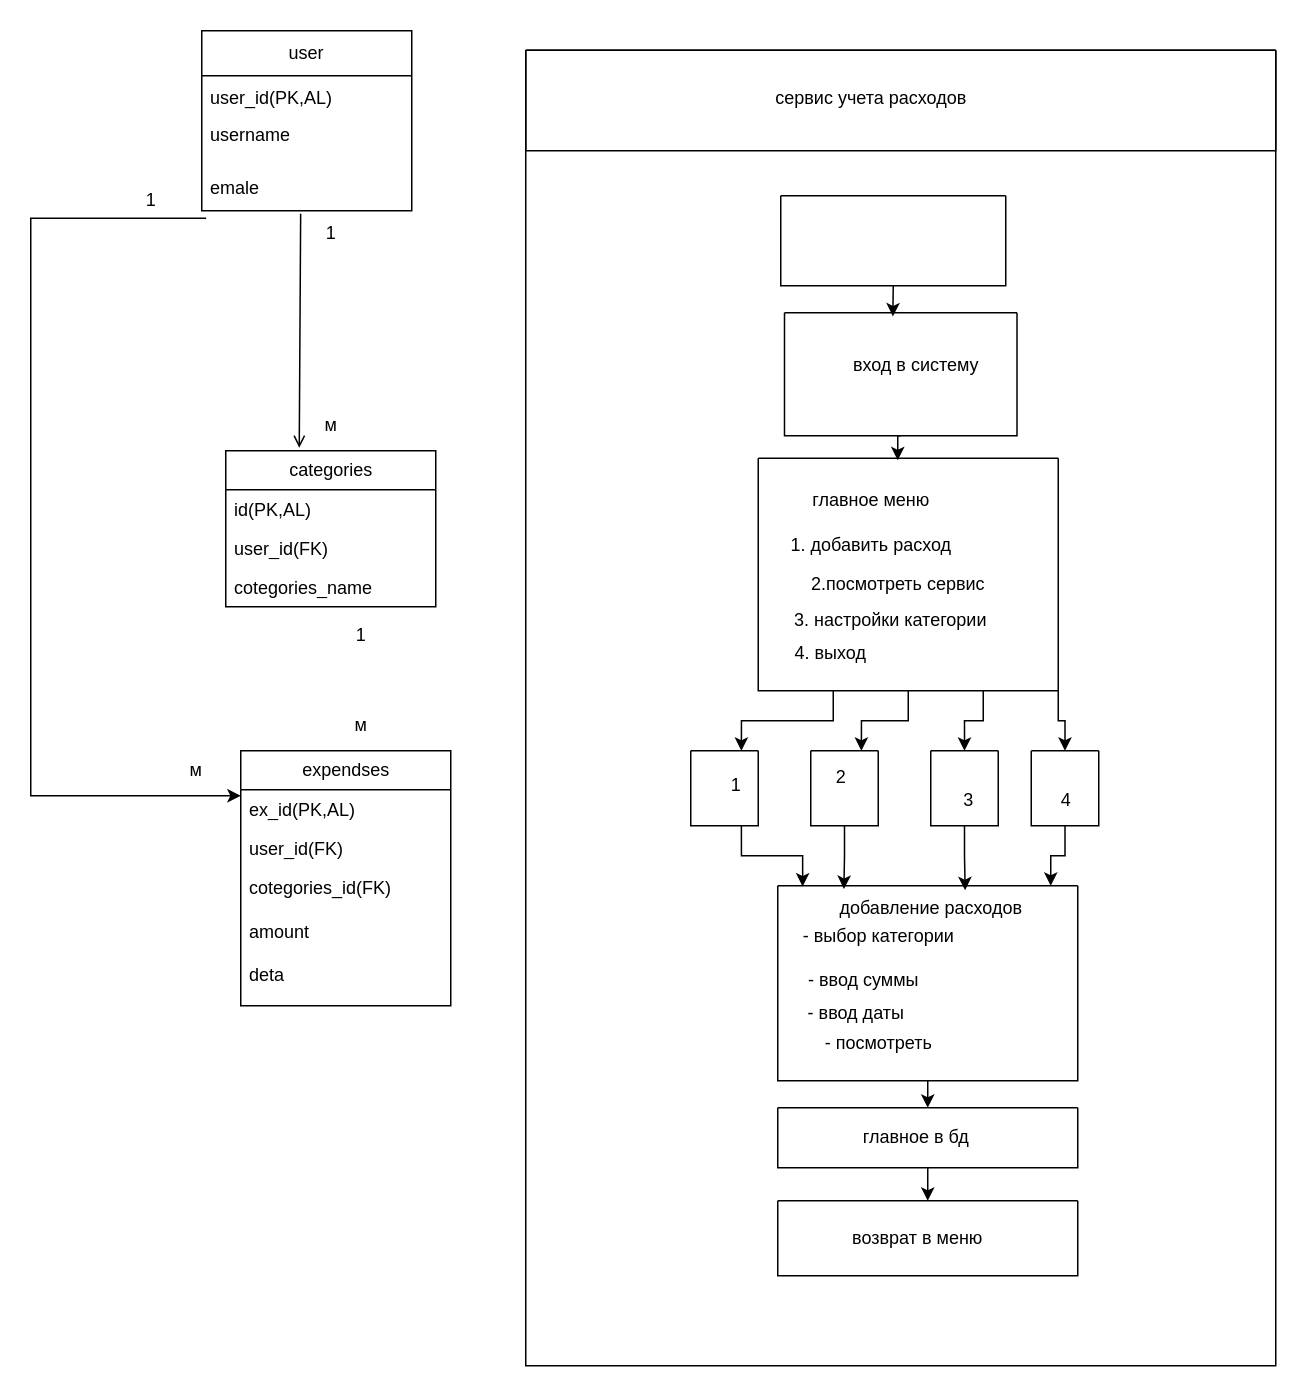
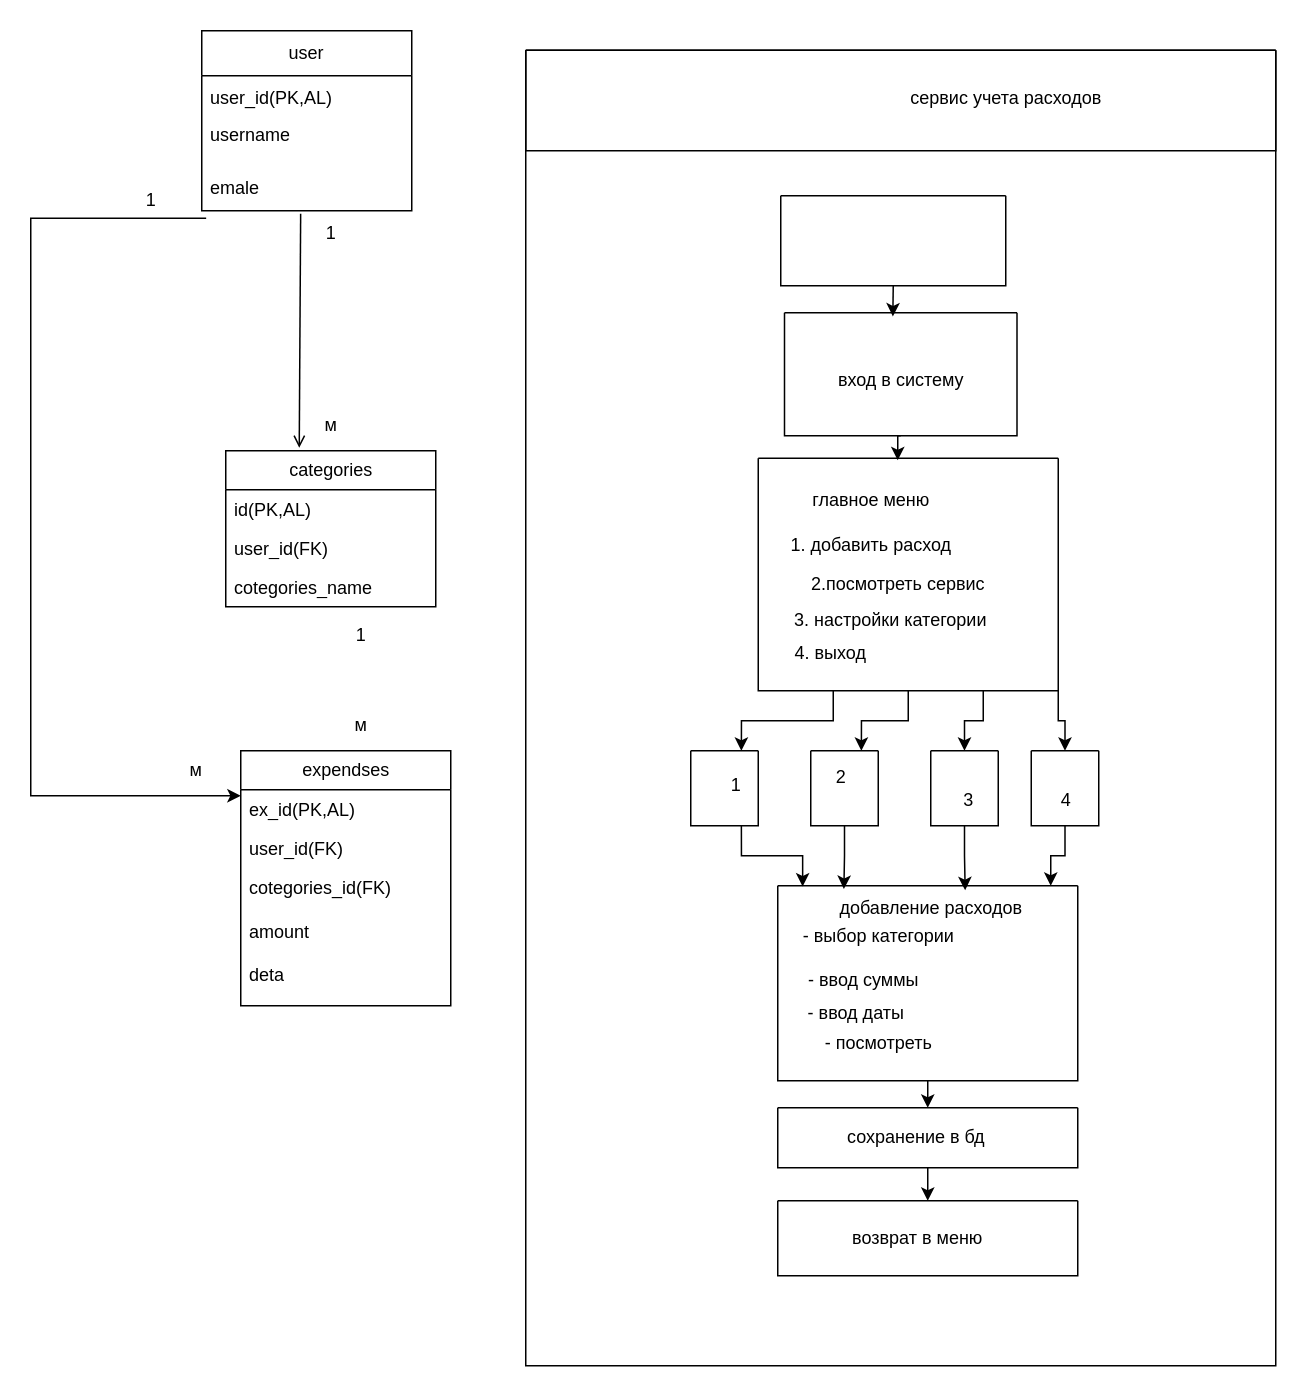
(871, 98) -> (1006, 98)
(916, 365) -> (901, 380)
(917, 1138) -> (917, 1138)
